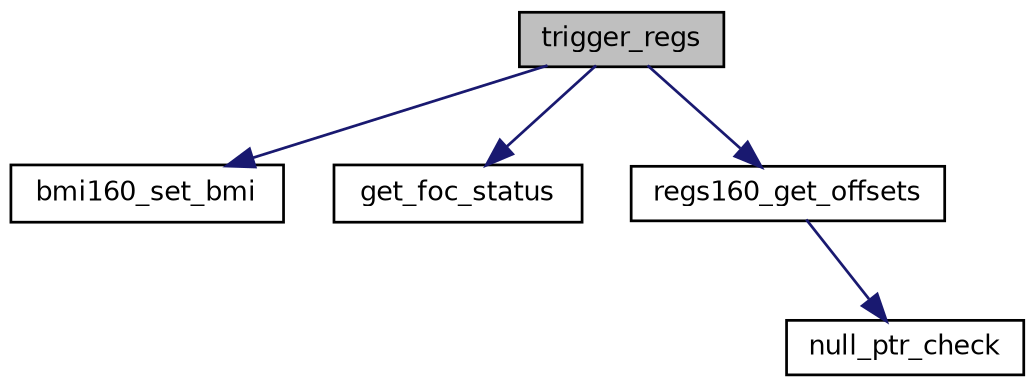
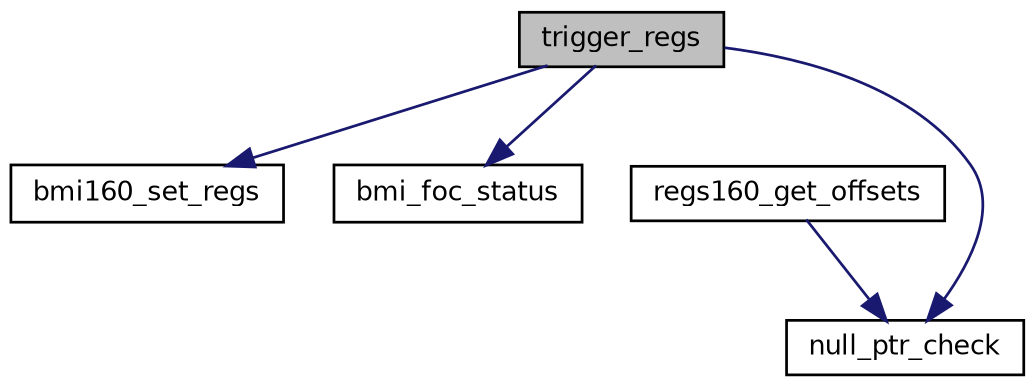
(694, 107) -> (923, 118)
(147, 194) -> (147, 194)
(458, 194) -> (458, 194)
